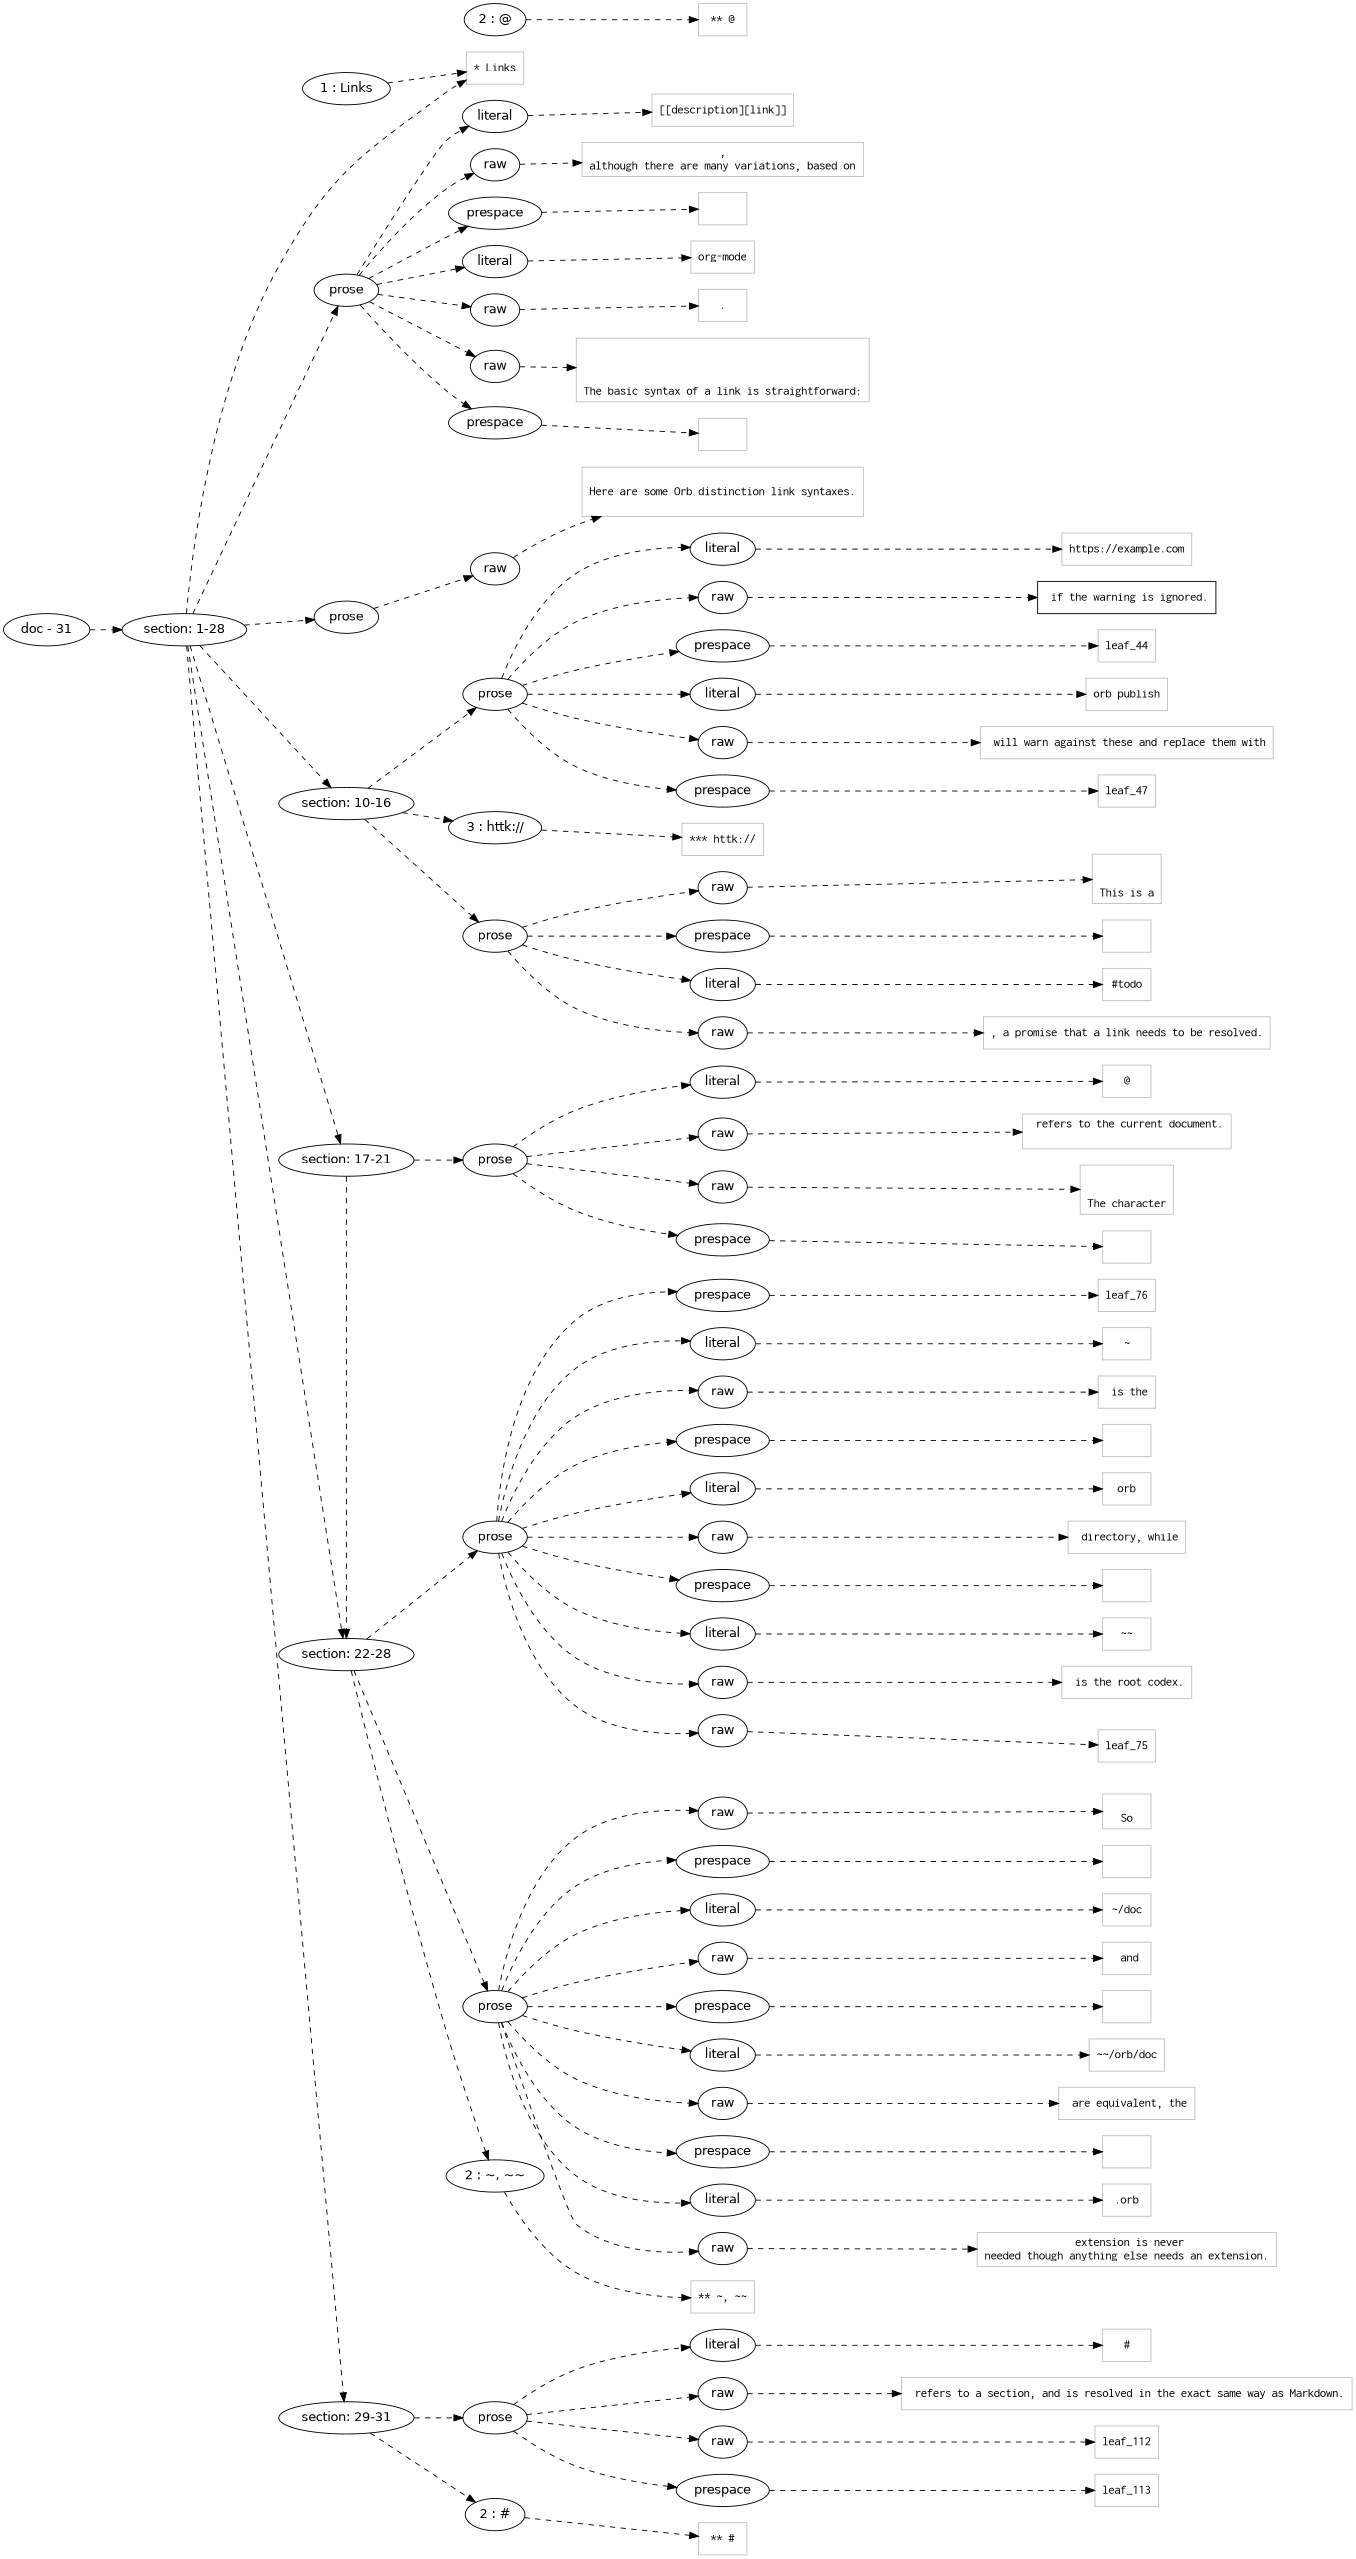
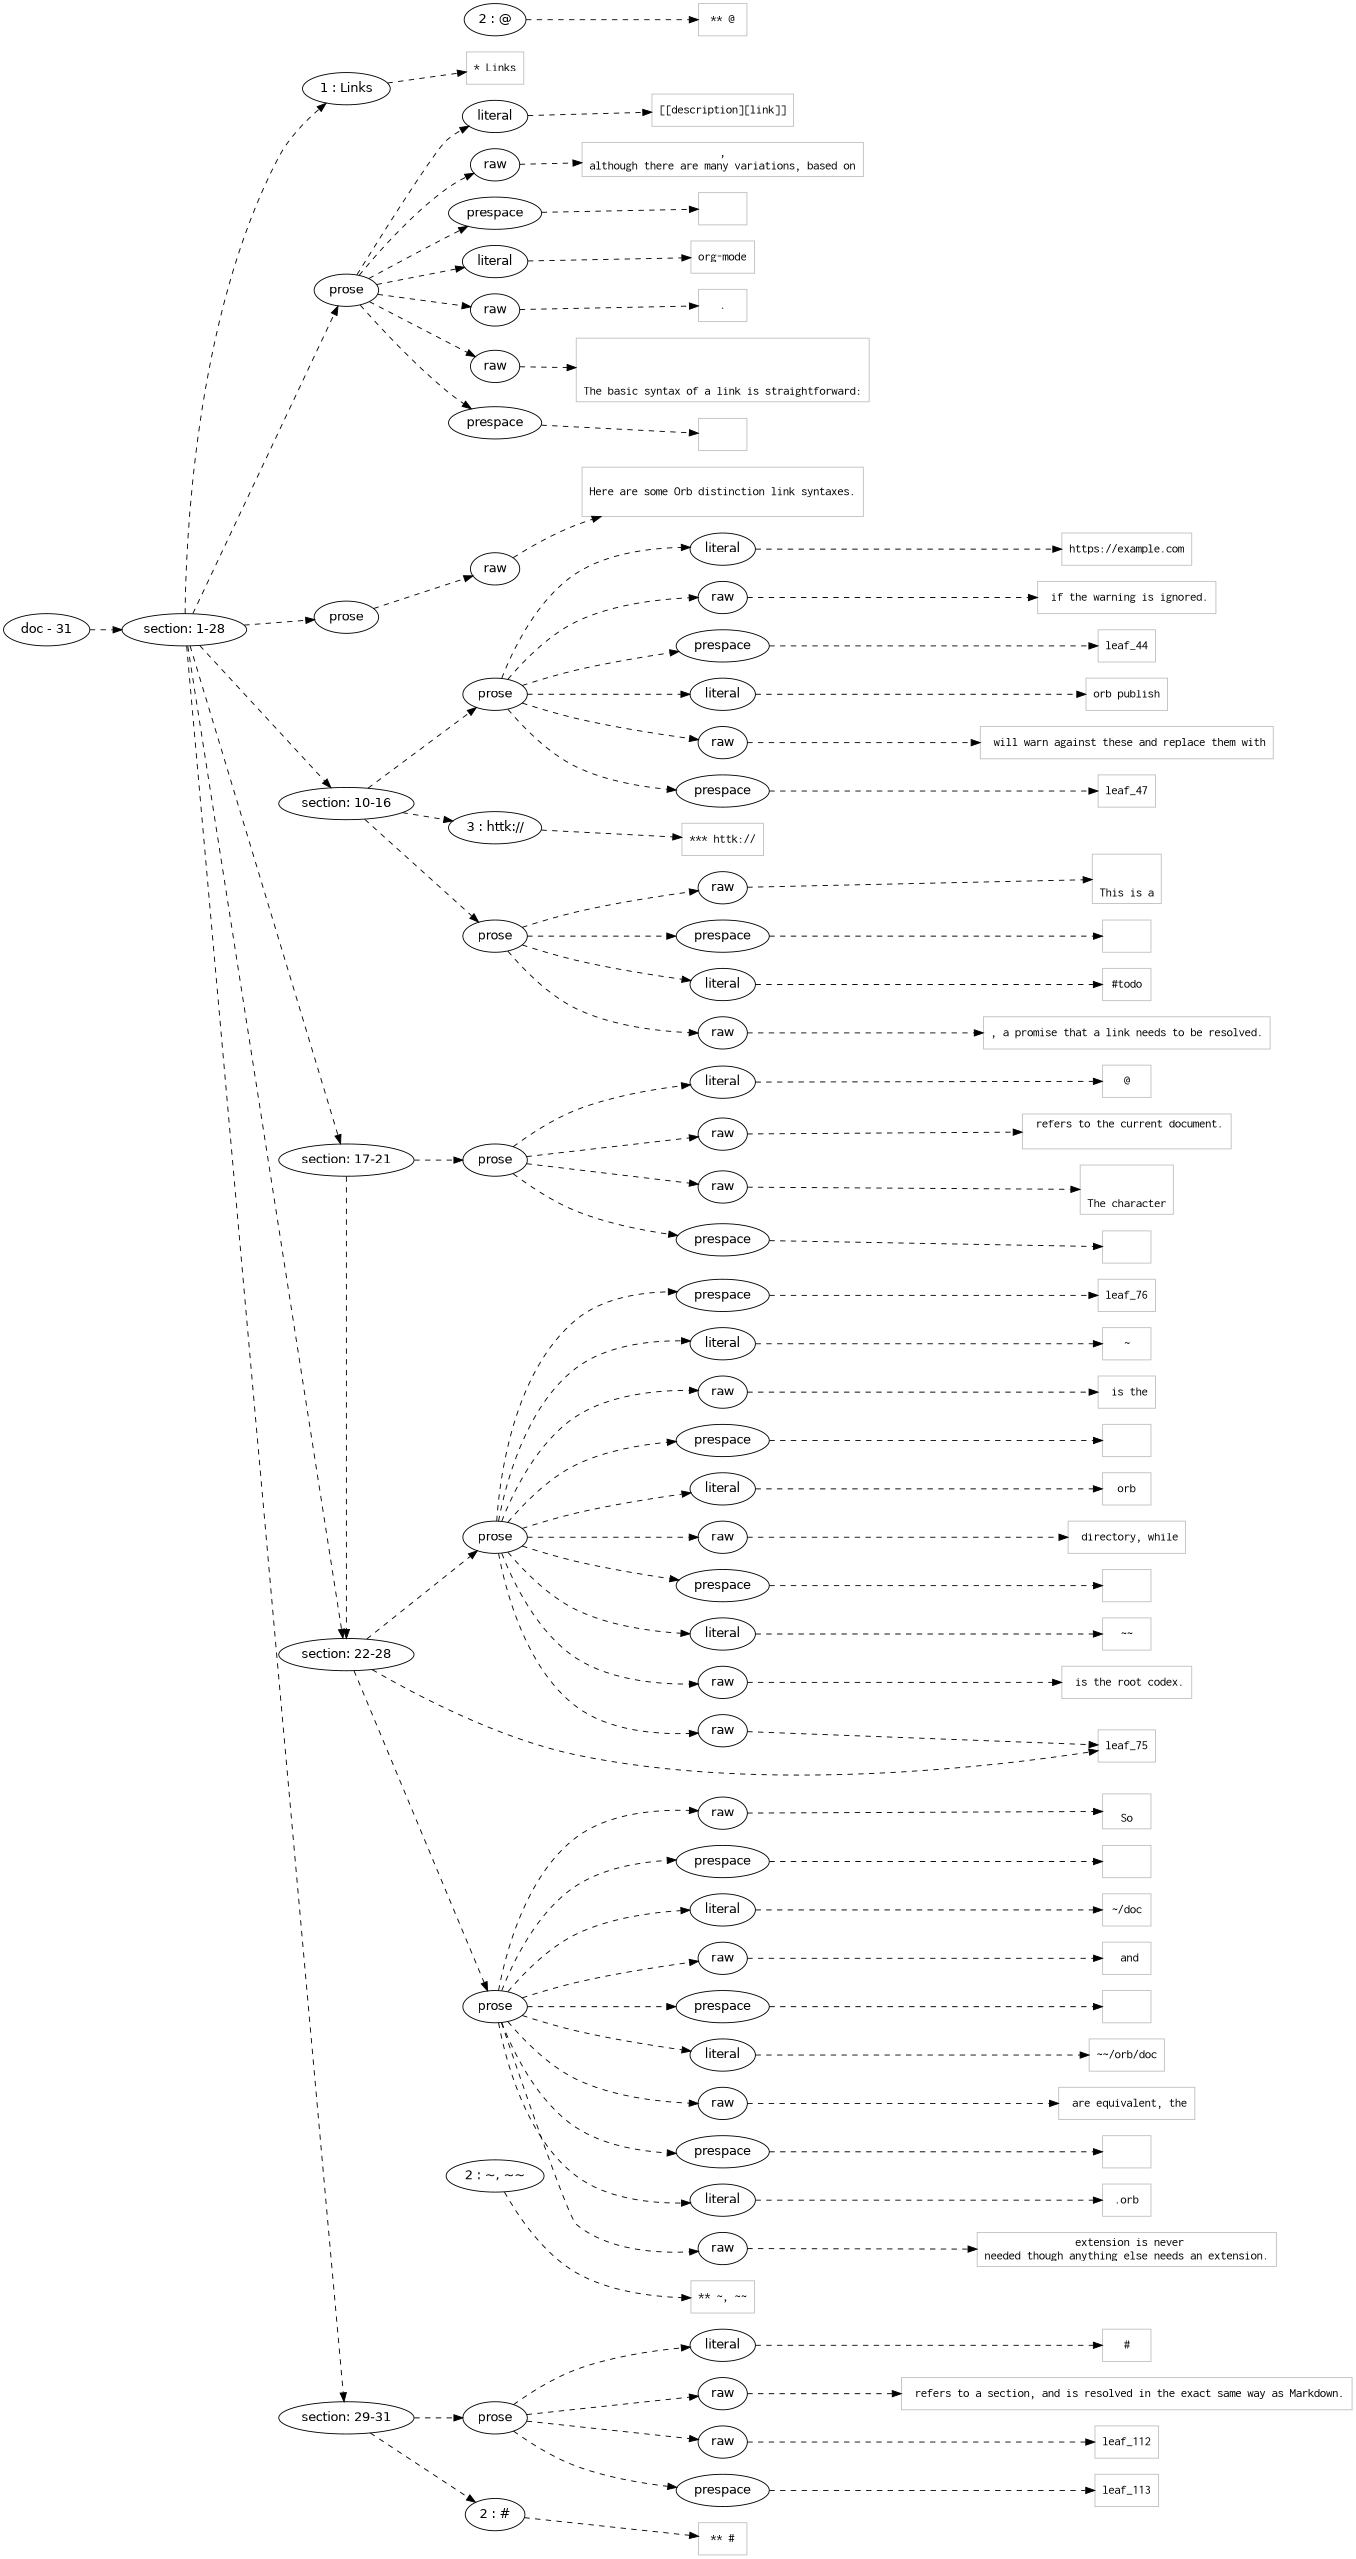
(256, 312) -> (213, 349)
(1127, 598) -> (1127, 598)
(413, 1913) -> (722, 1773)
